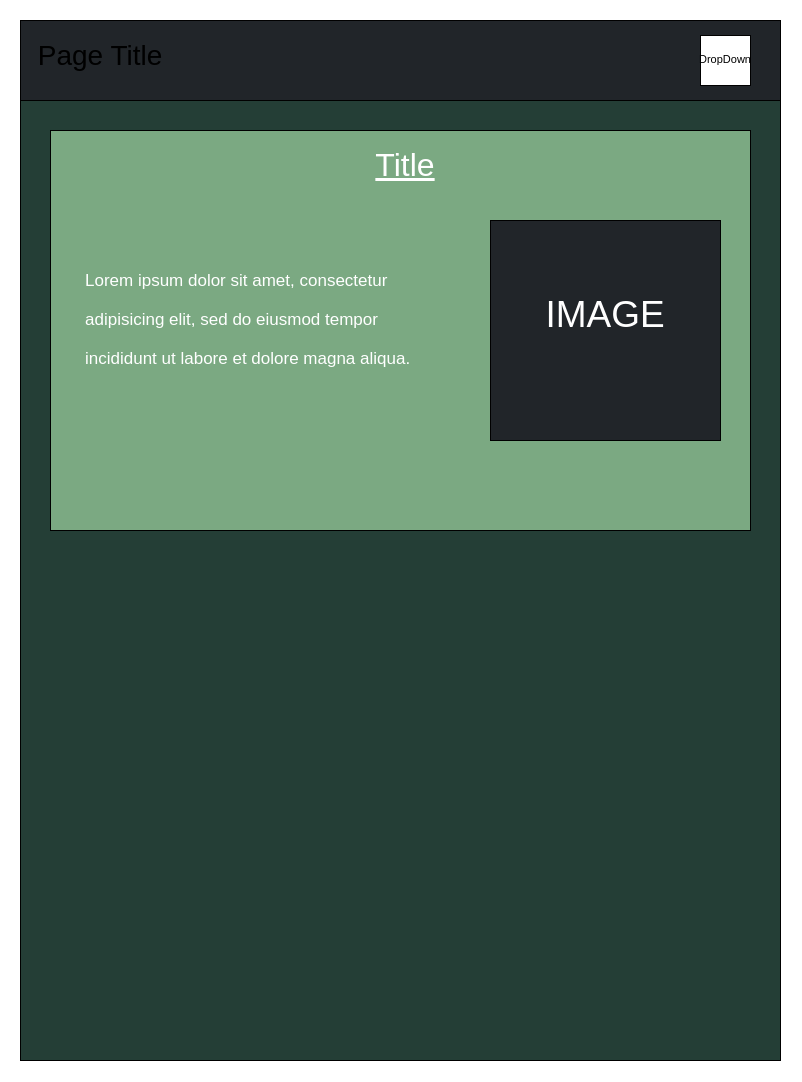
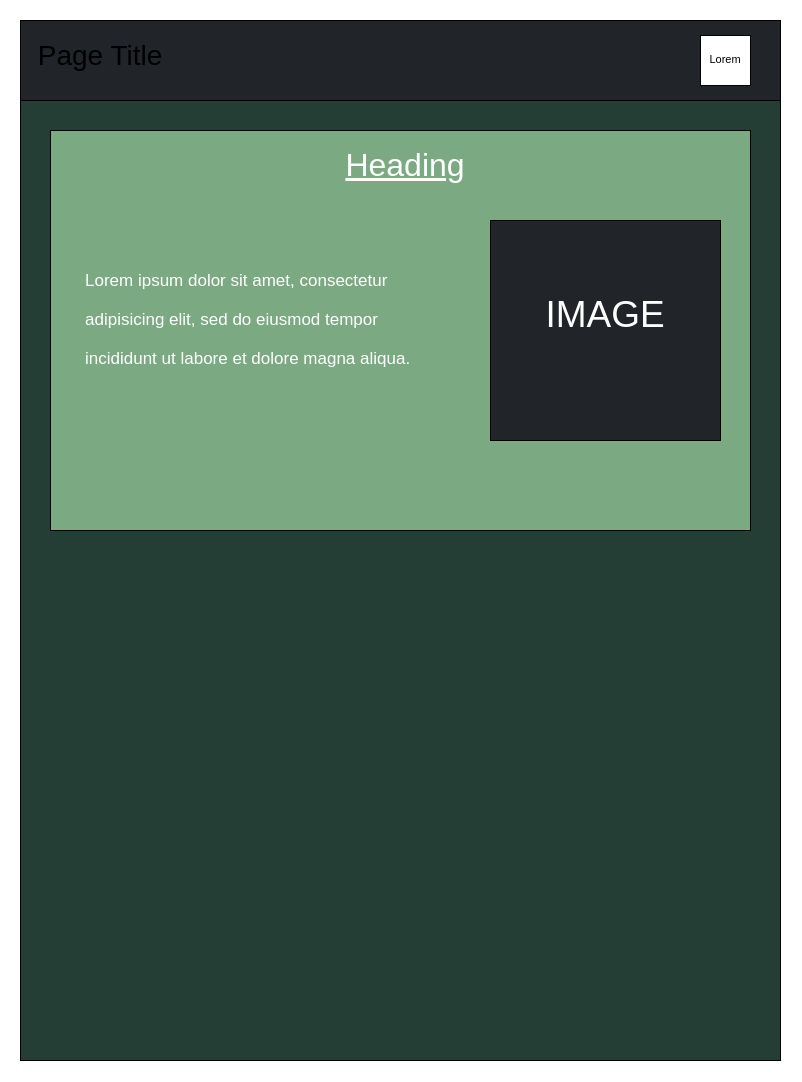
(726, 54) -> (726, 54)
(406, 166) -> (406, 166)
